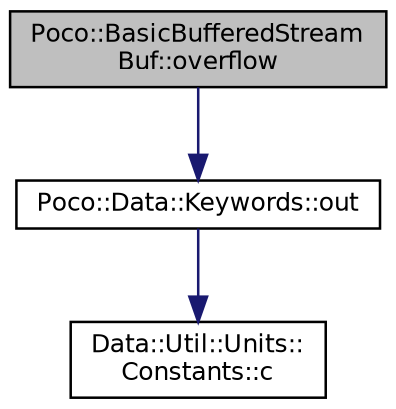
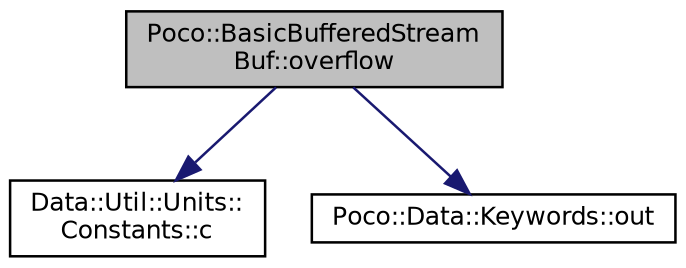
(198, 262) -> (236, 125)
